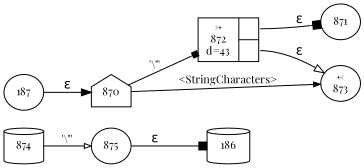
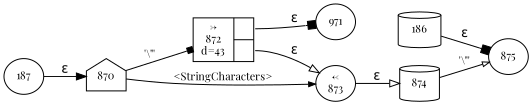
(341, 22) -> (336, 22)
none -> (373, 83)
(164, 146) -> (460, 42)
